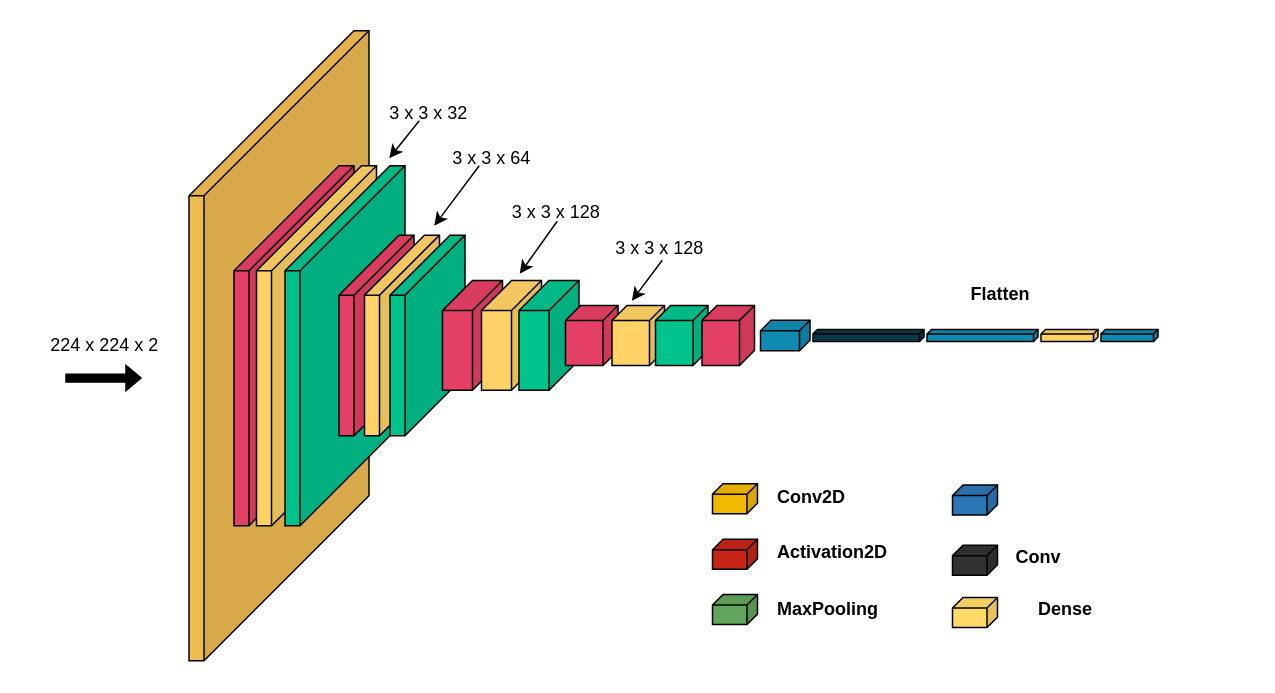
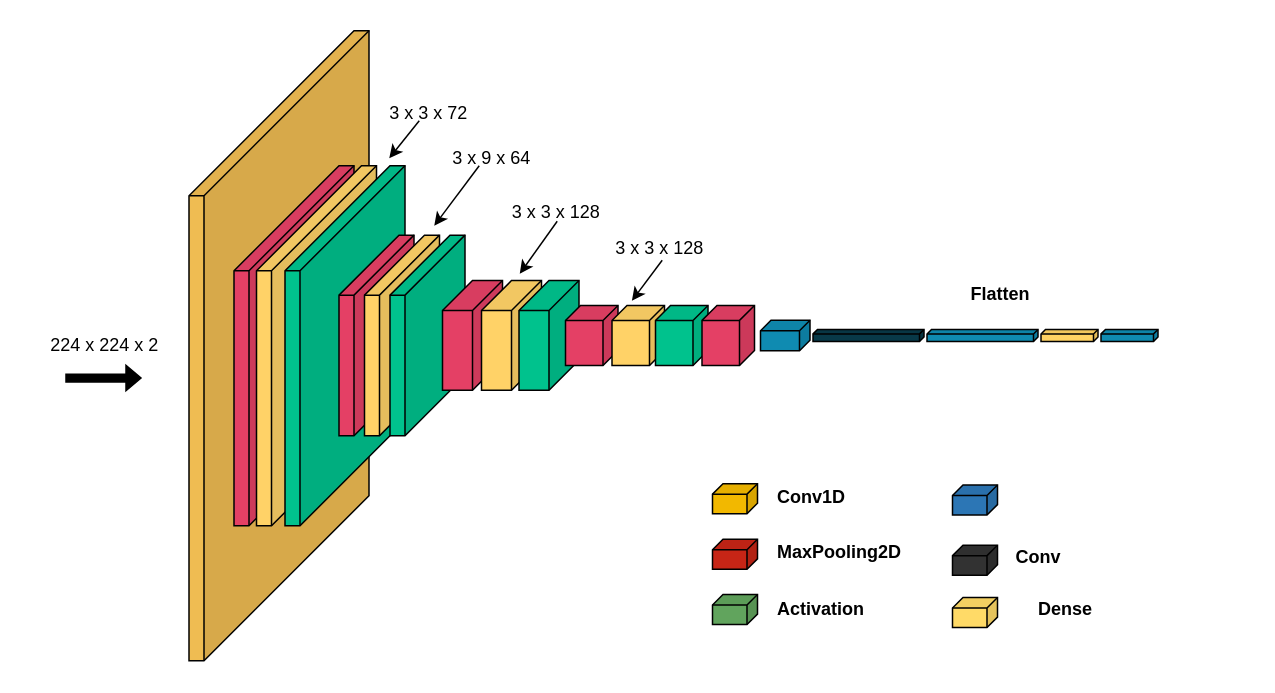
(429, 113) -> (429, 113)
(492, 158) -> (492, 158)
(808, 497) -> (808, 497)
(834, 553) -> (834, 553)
(823, 610) -> (823, 610)
